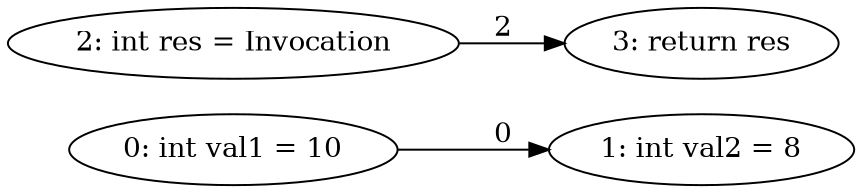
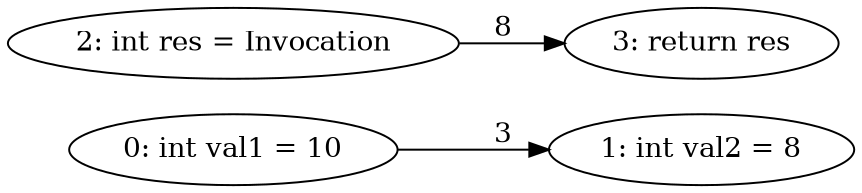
(504, 29) -> (504, 29)
(504, 135) -> (504, 135)
